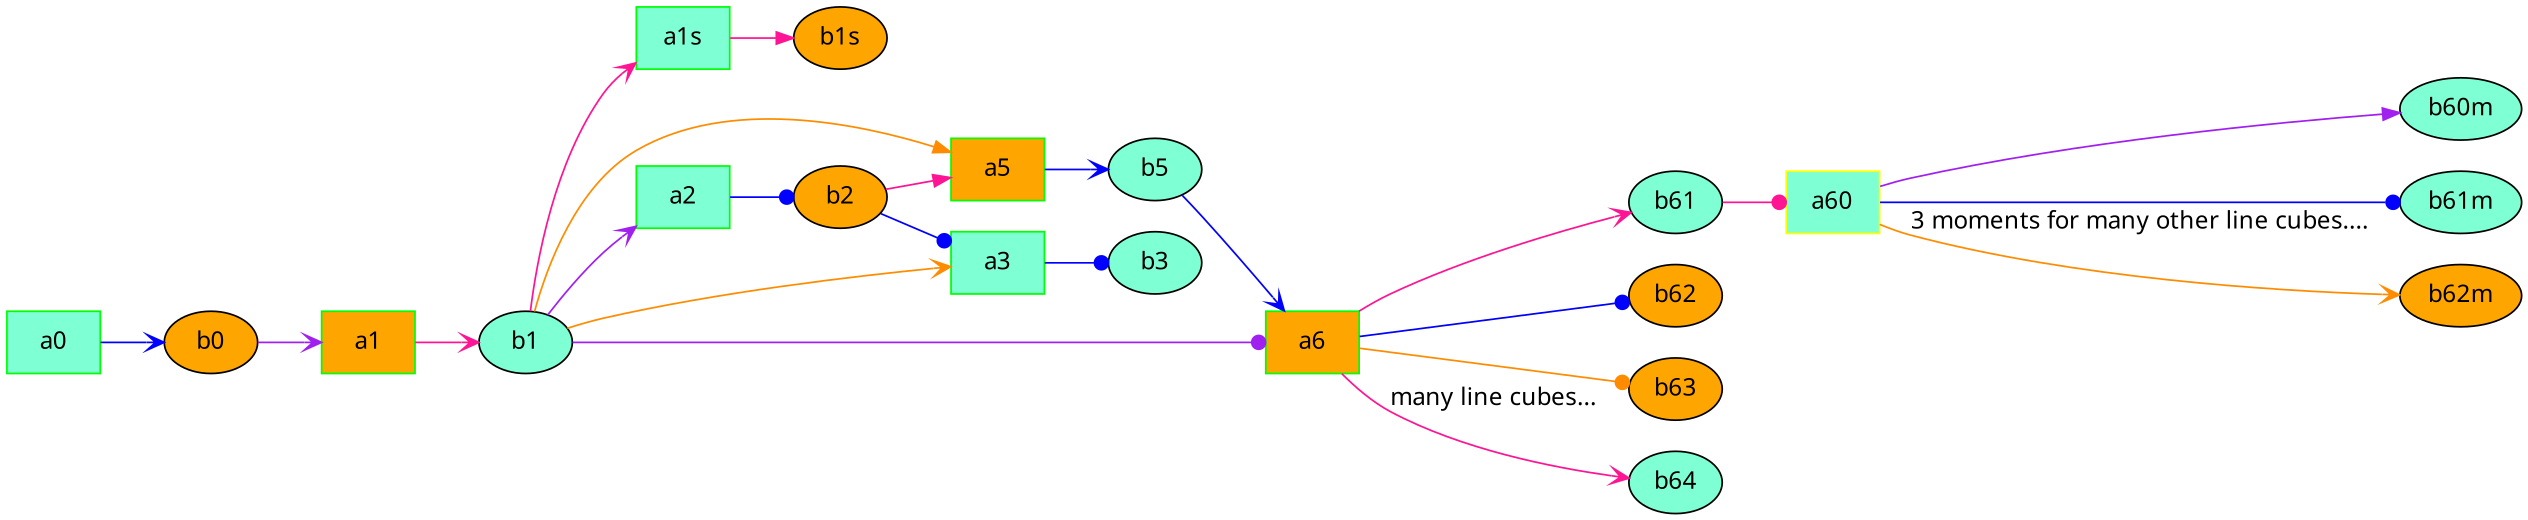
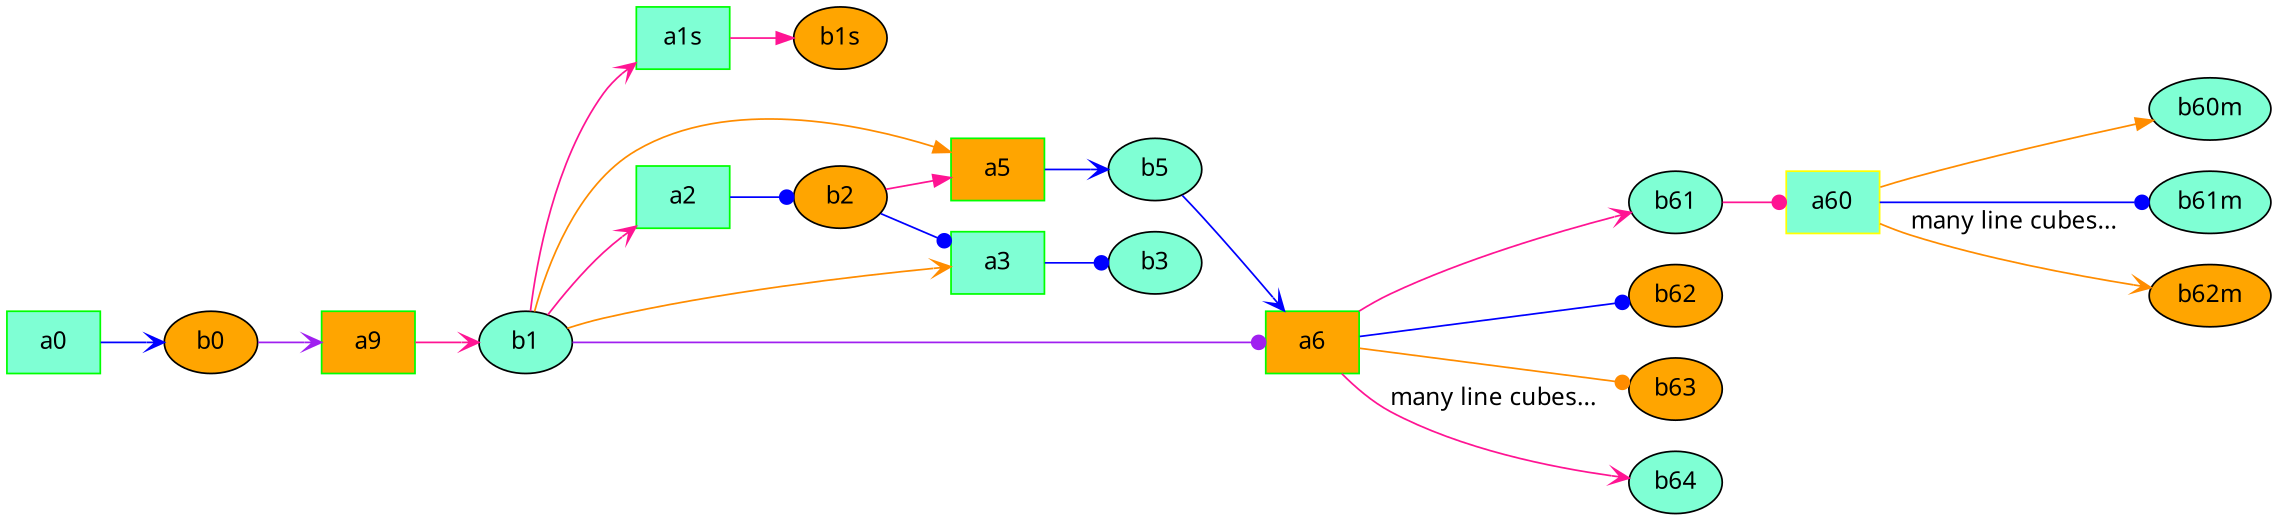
(2130, 141) -> (2008, 153)
(2140, 222) -> (2014, 222)
(583, 274) -> (583, 274)
(368, 342) -> (368, 342)
